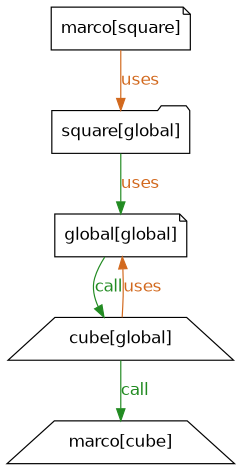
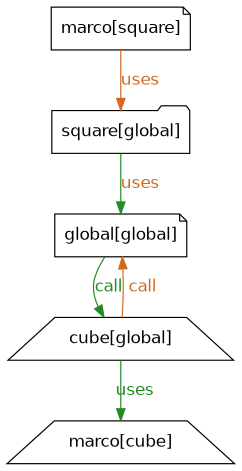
(143, 287) -> (143, 287)
(135, 391) -> (135, 391)
